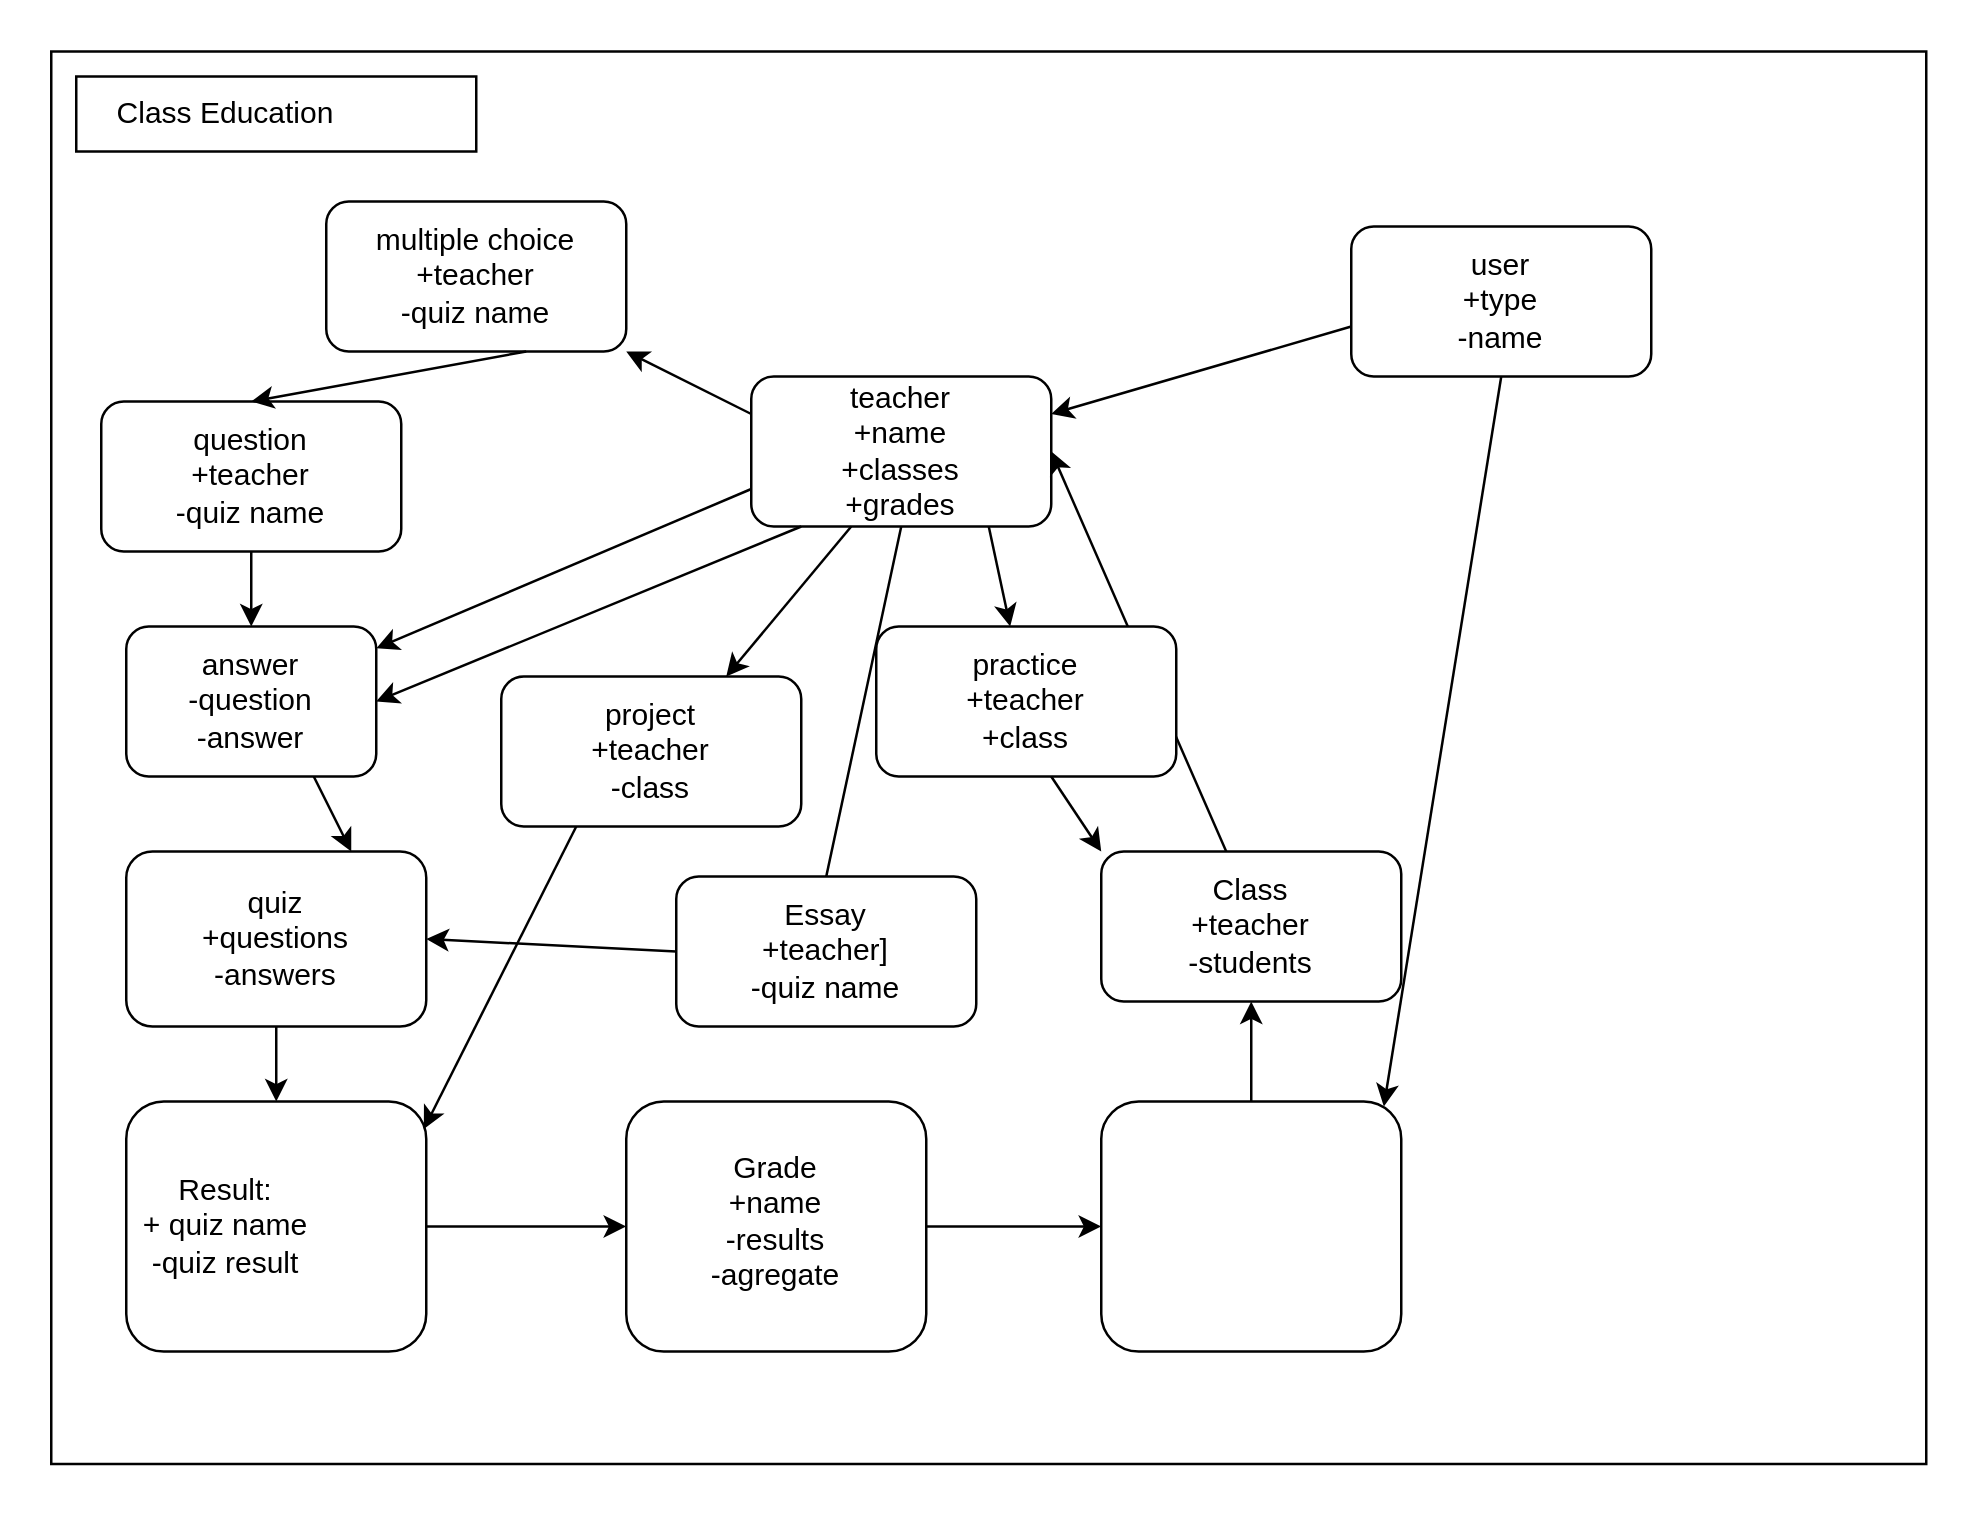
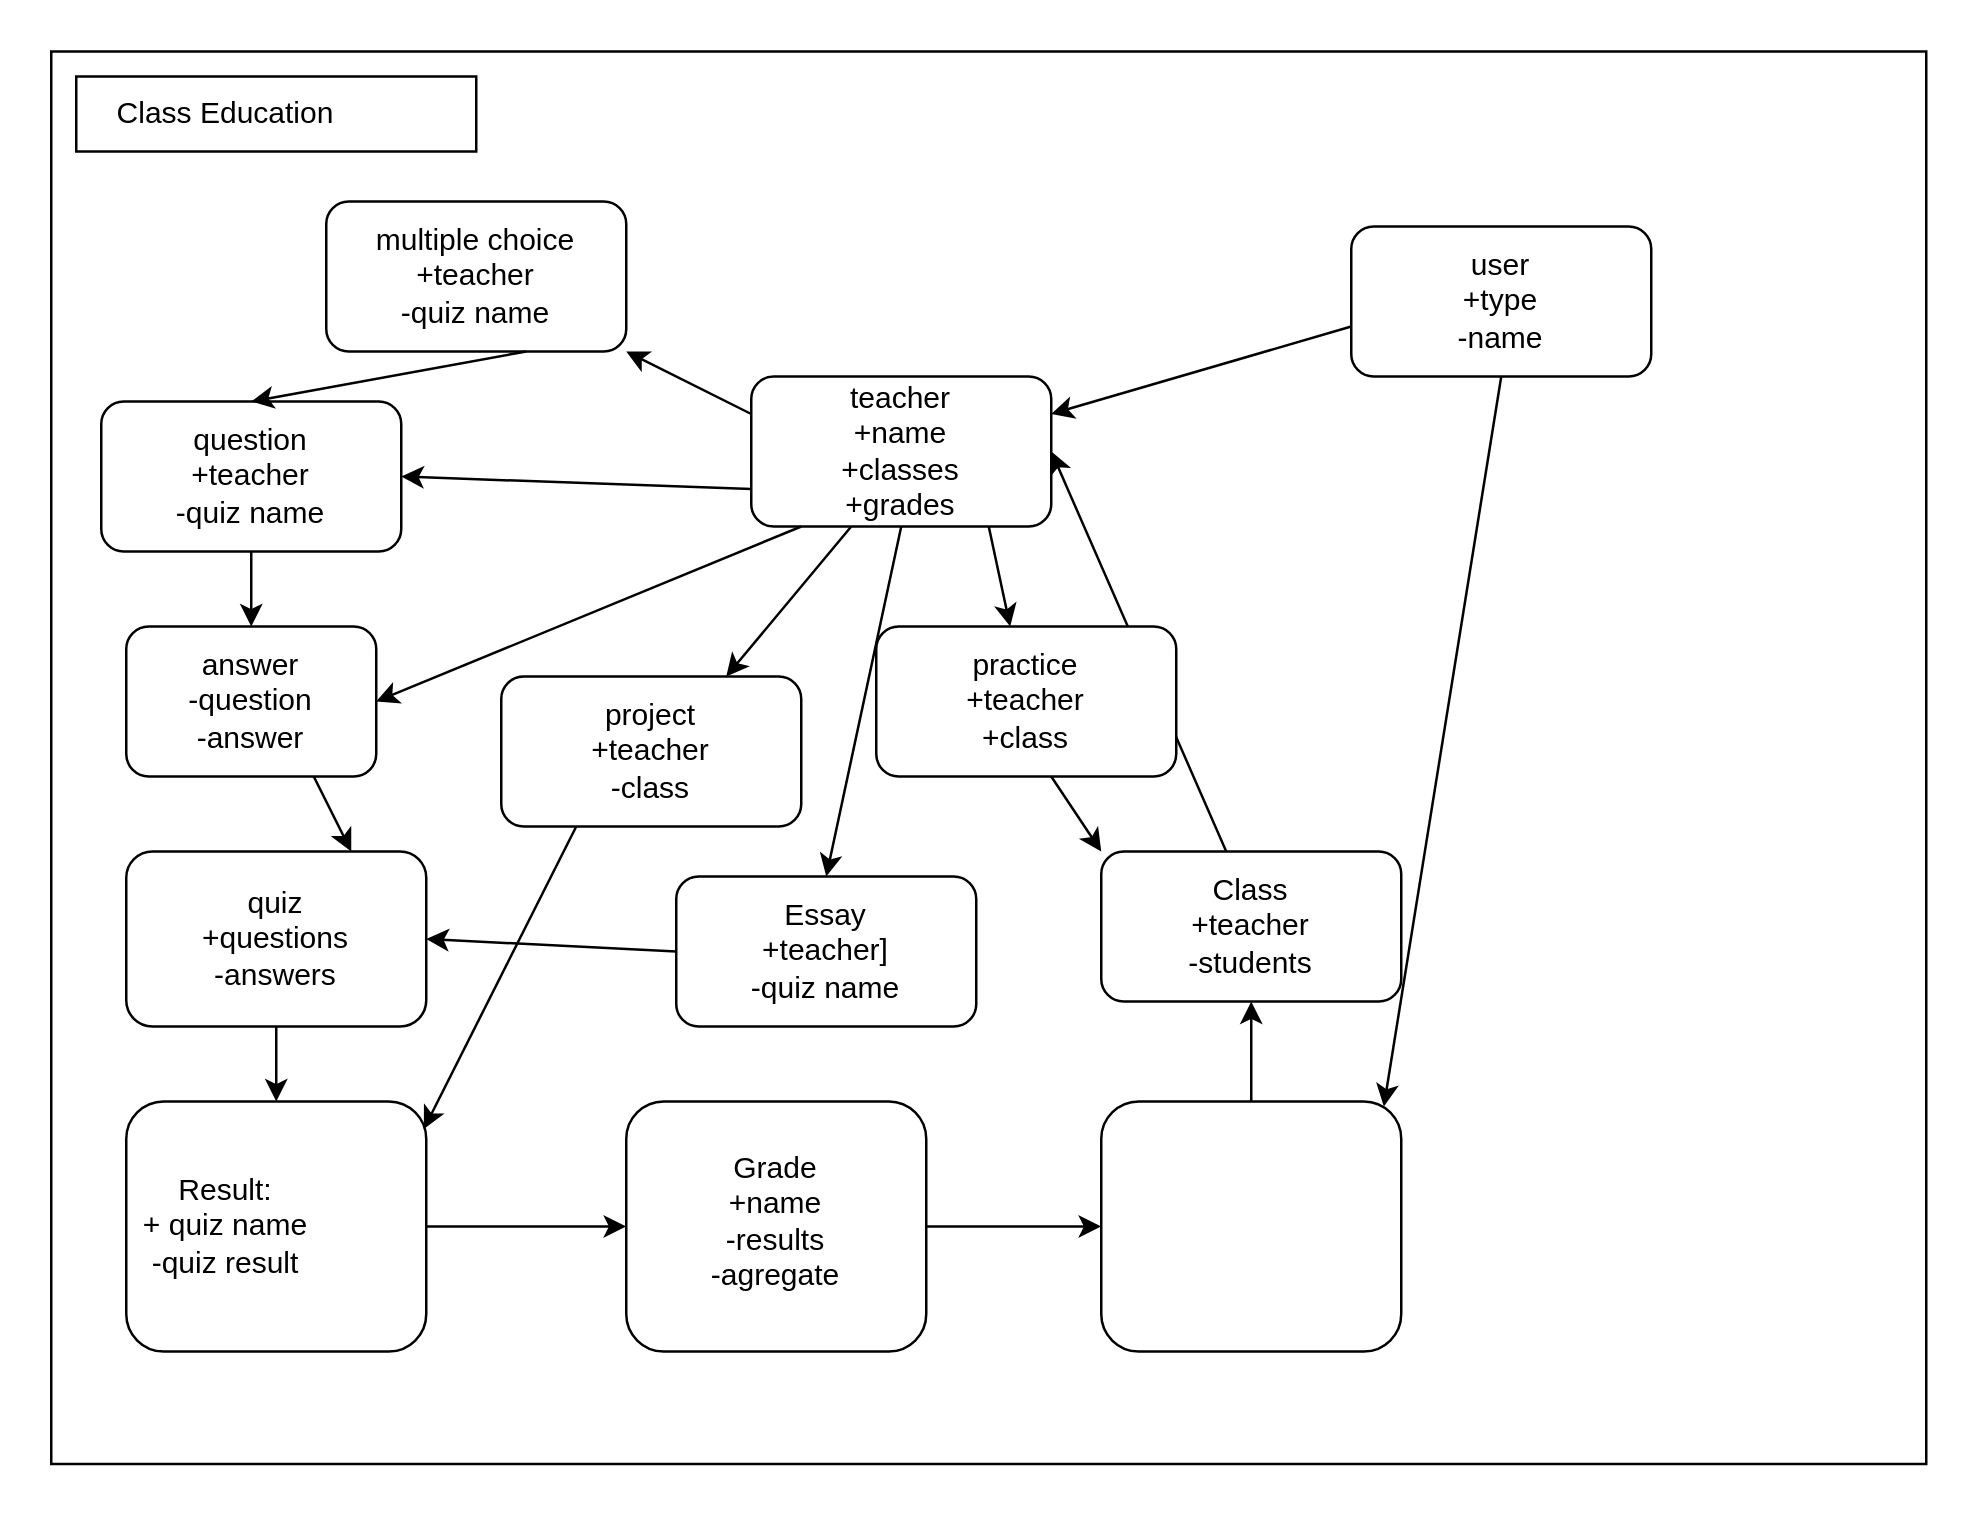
(572, 565) -> (584, 483)
(829, 865) -> (830, 859)
